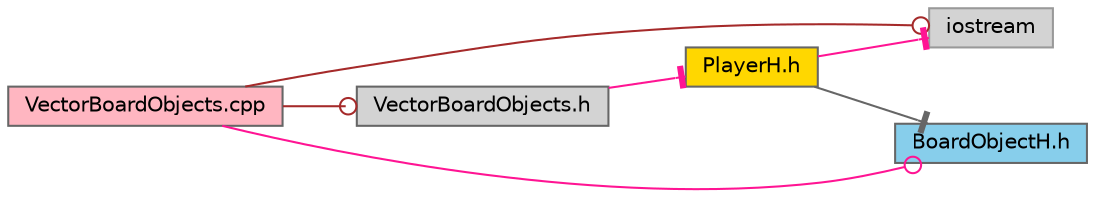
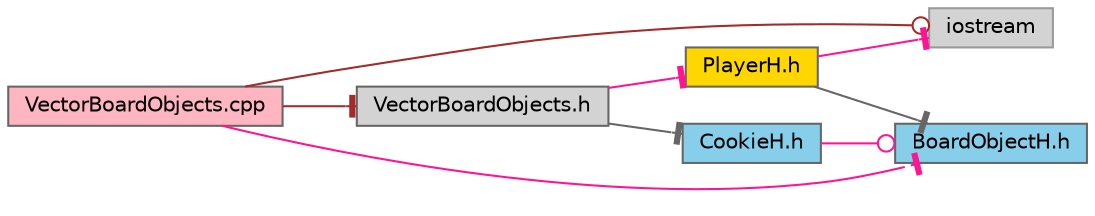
(314, 106) -> (314, 106)
none -> (752, 143)
(562, 183) -> (562, 183)
